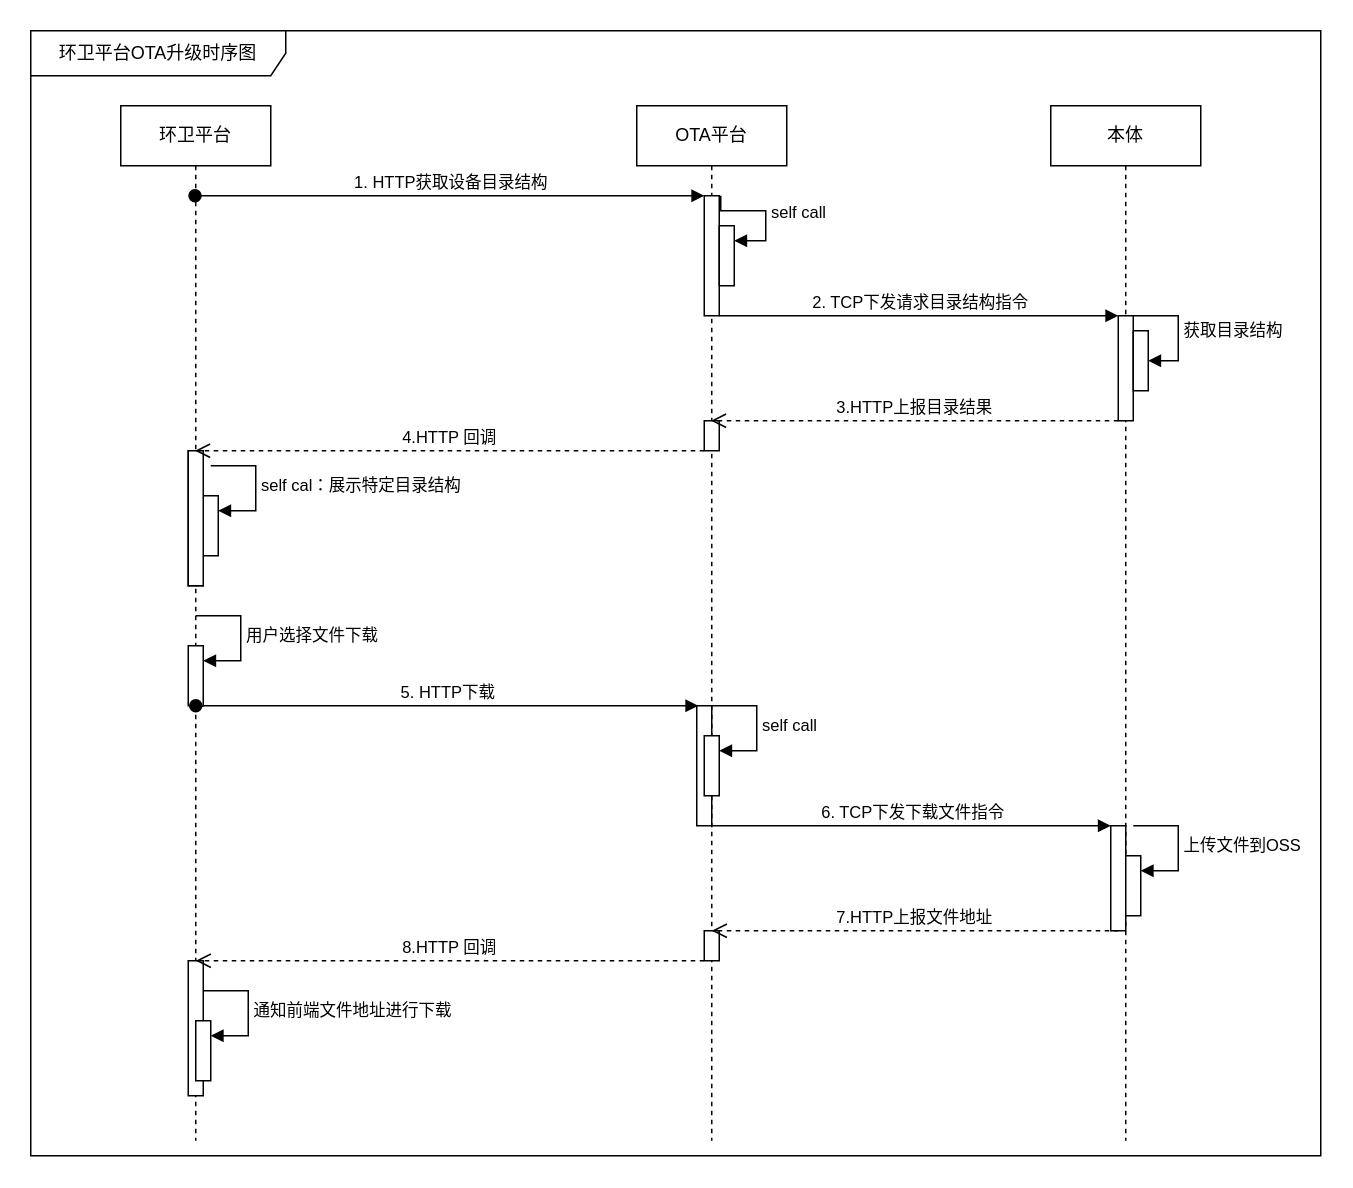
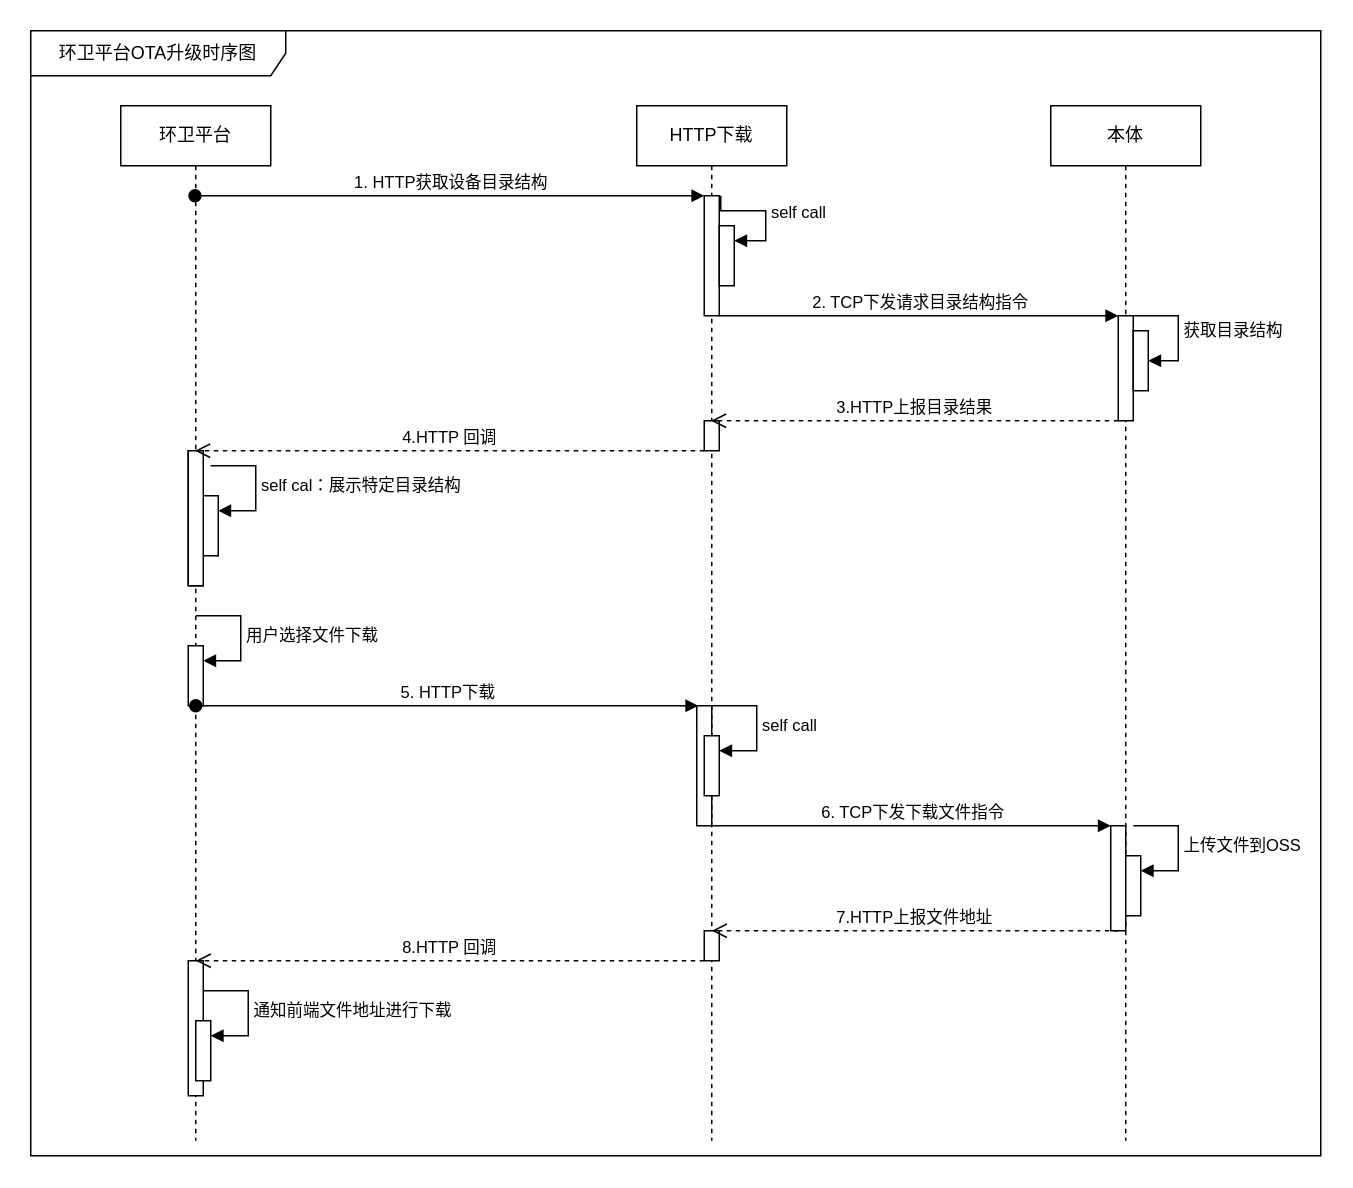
(712, 136) -> (712, 136)
